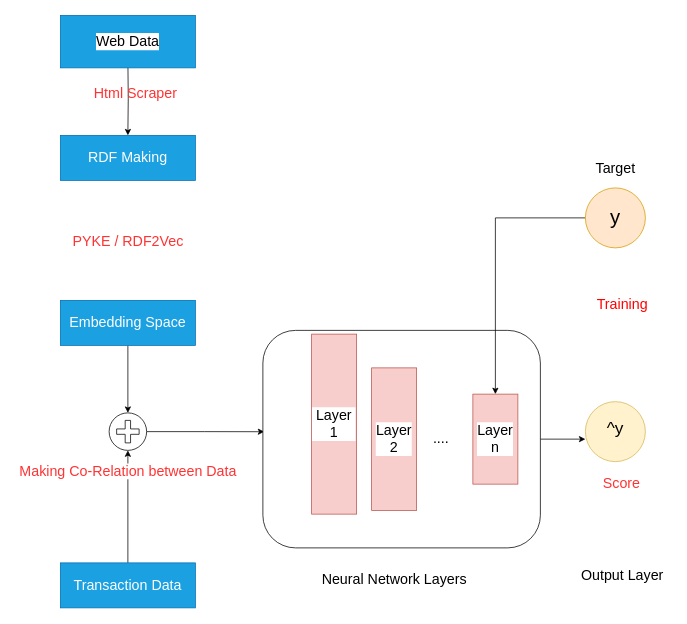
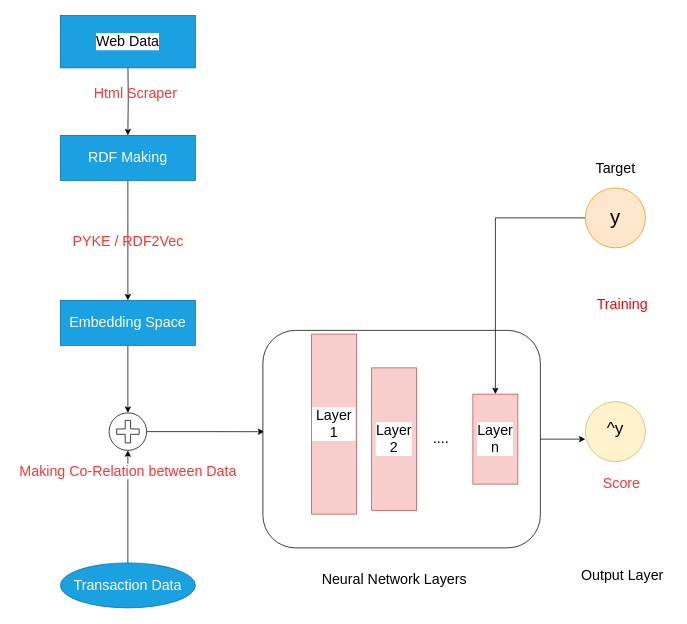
none -> (128, 294)
(128, 585) -> (128, 585)
